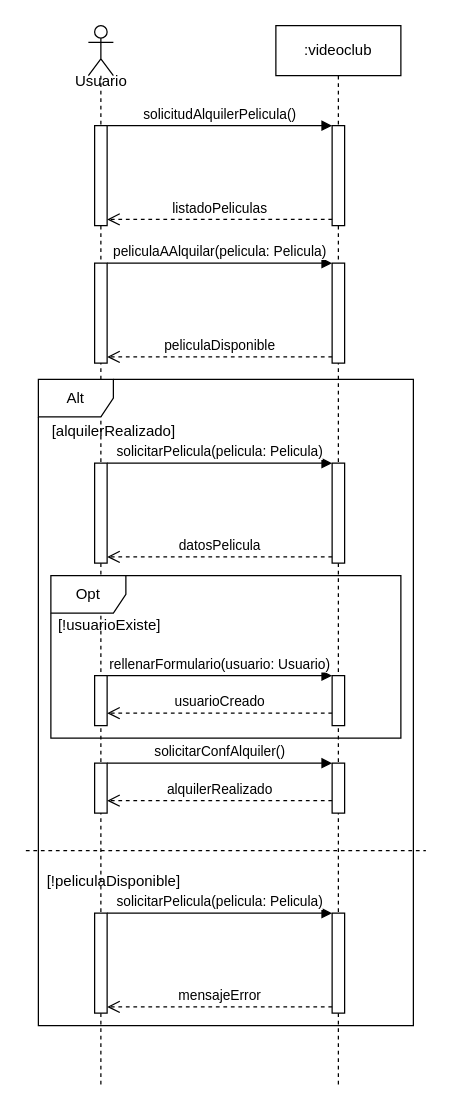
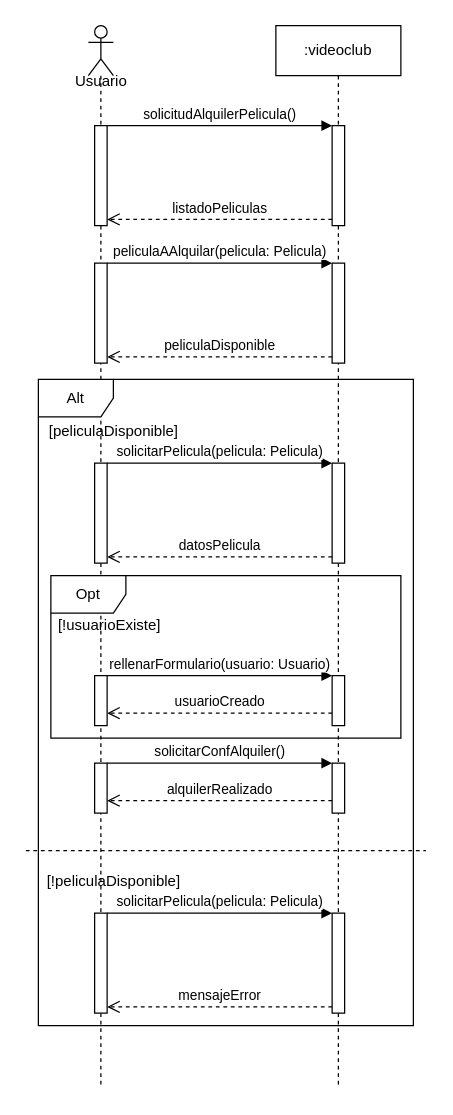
(114, 432) -> (114, 432)
